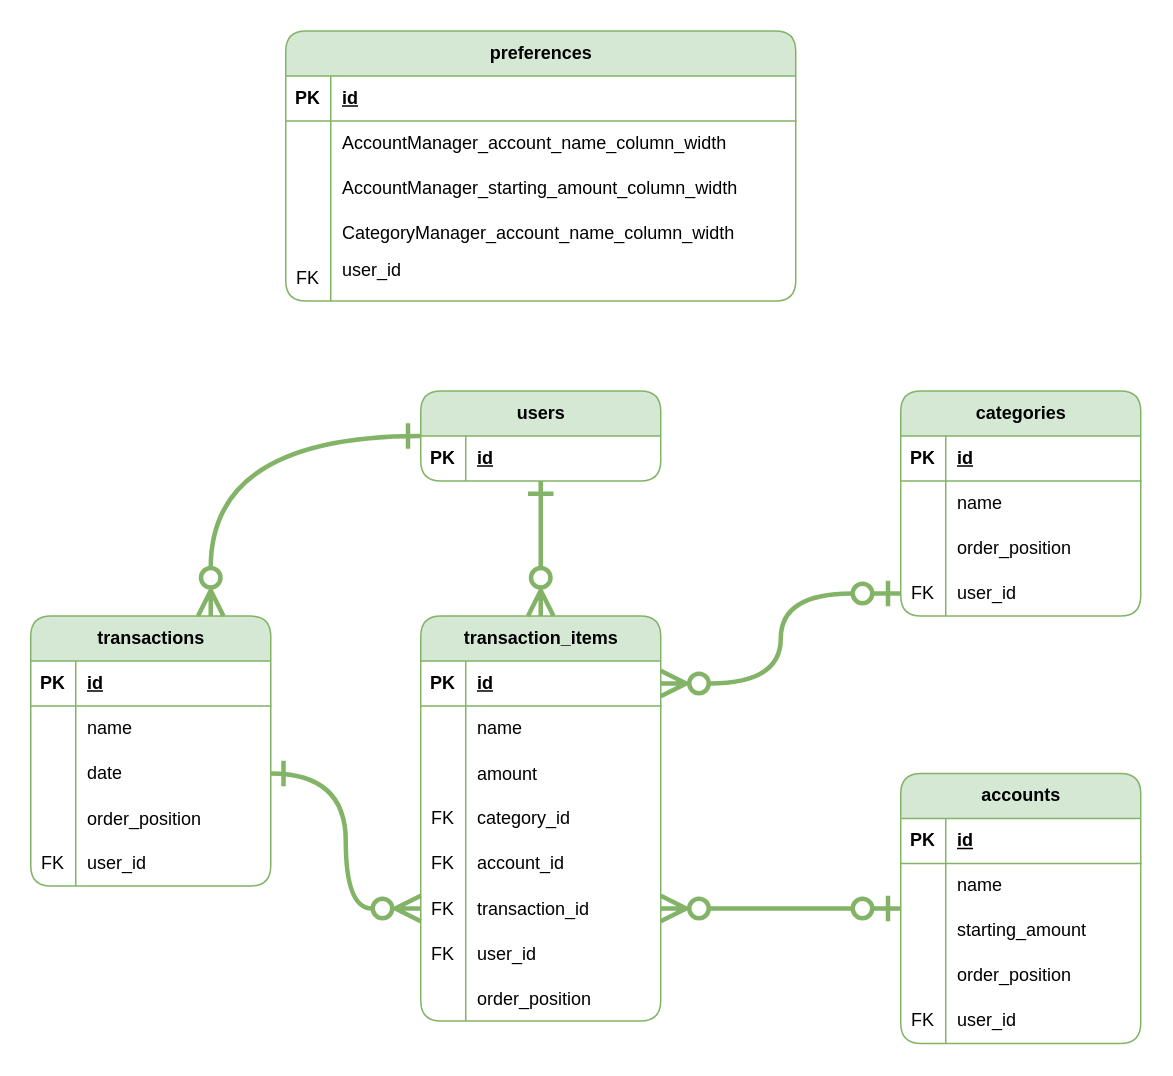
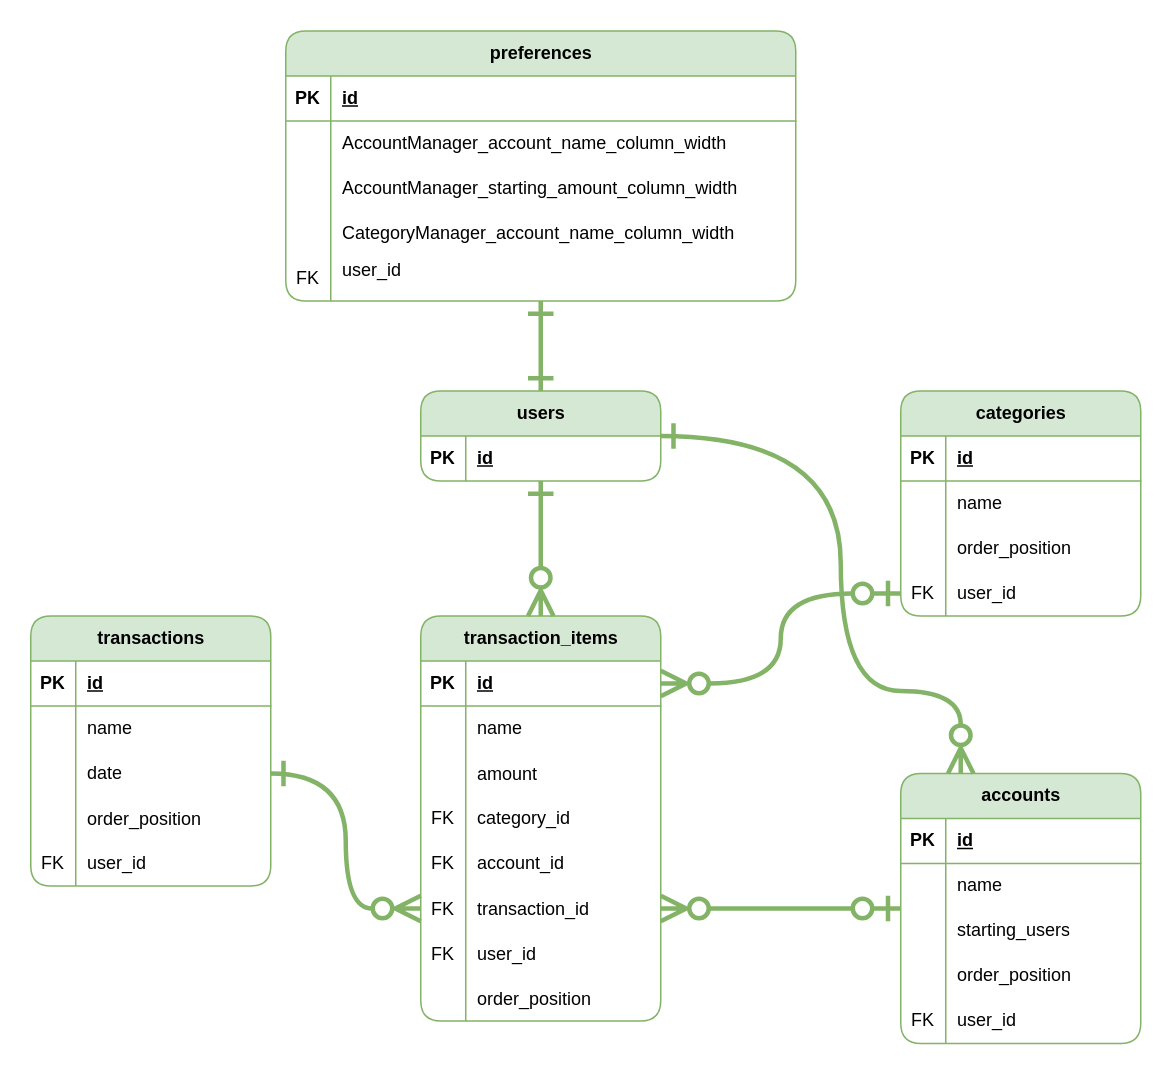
none -> (541, 348)
(283, 459) -> none
none -> (840, 554)
(1031, 931) -> (1026, 931)
